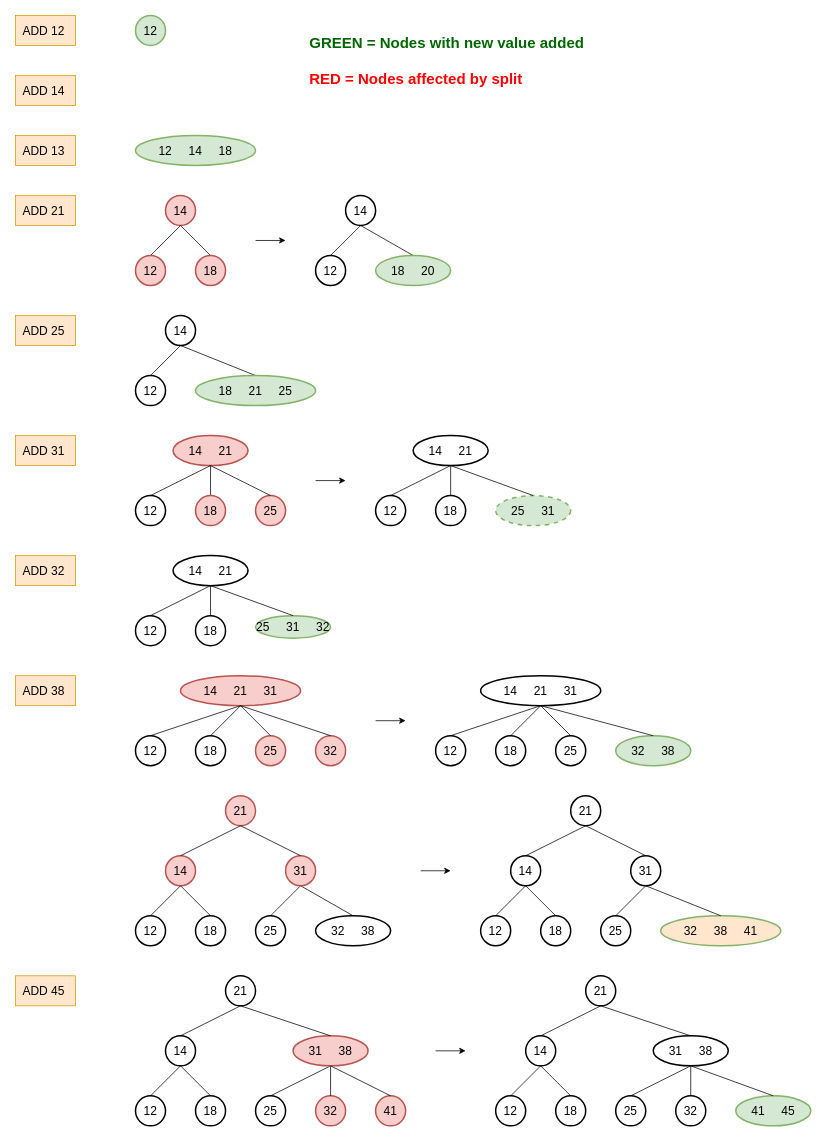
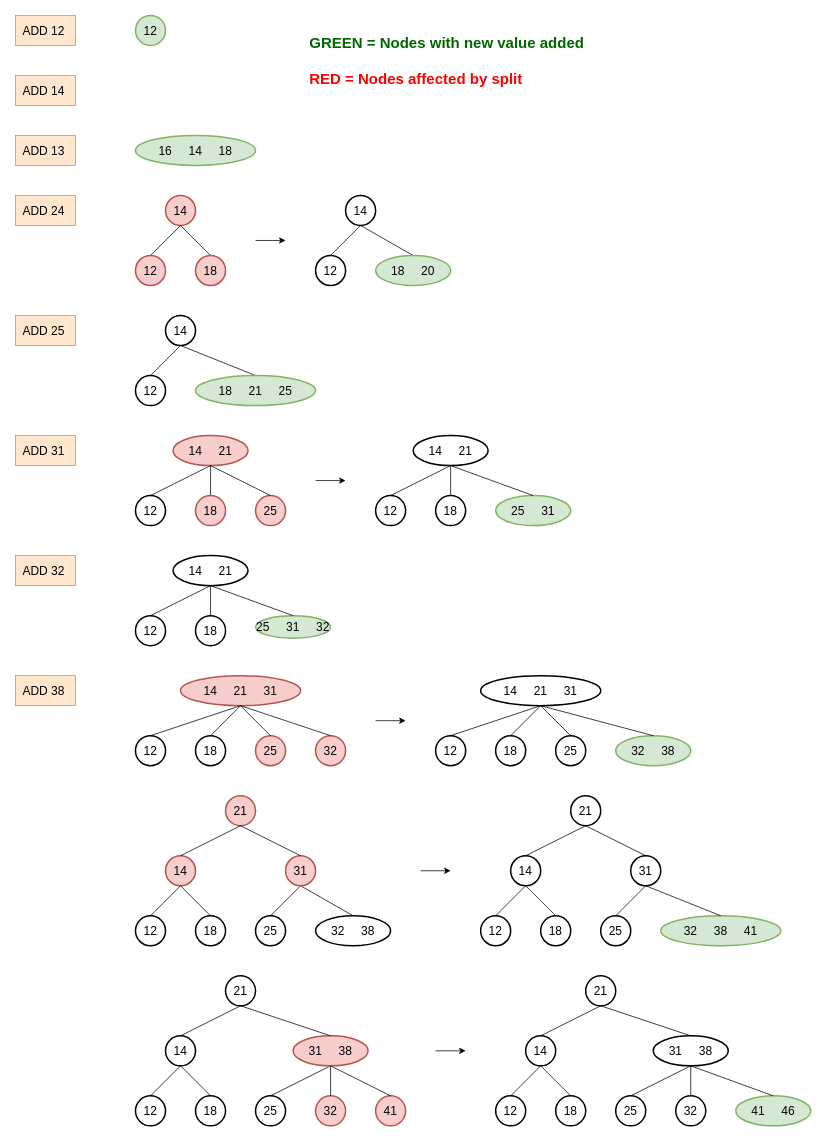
(195, 150) -> (195, 150)
(45, 210) -> (45, 210)
(533, 510) -> (533, 510)
(720, 930) -> (720, 930)
(45, 990) -> none
(773, 1110) -> (773, 1110)
